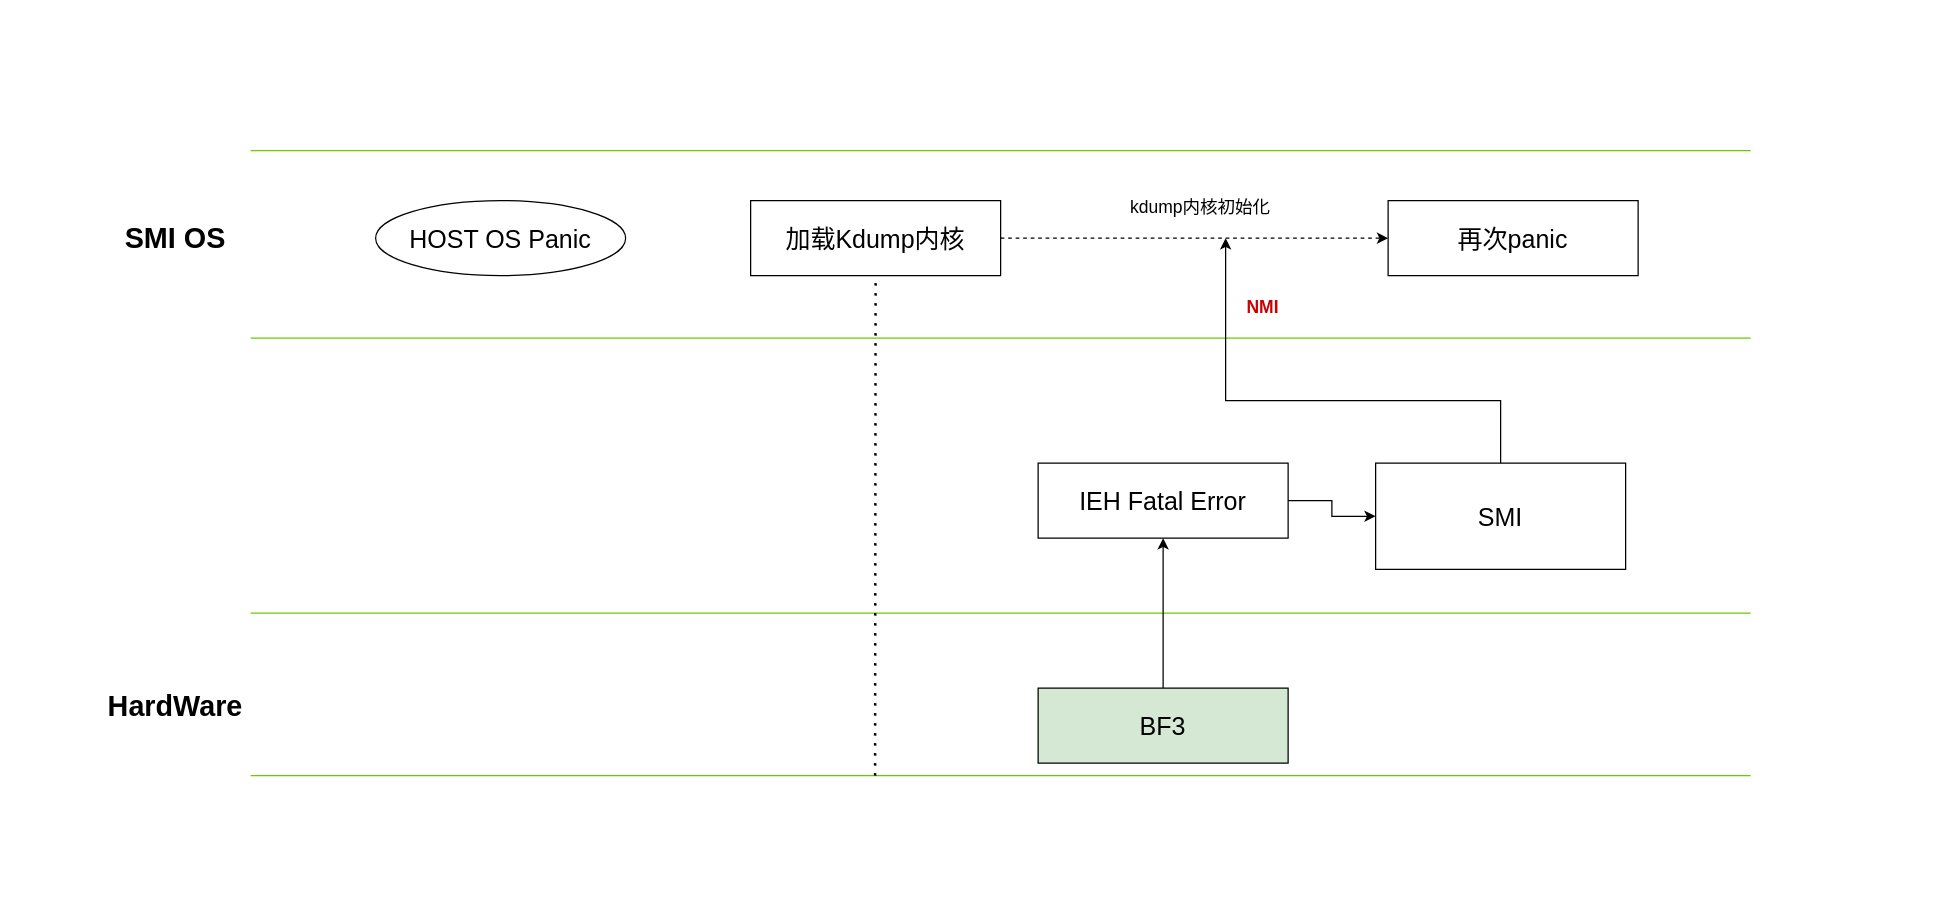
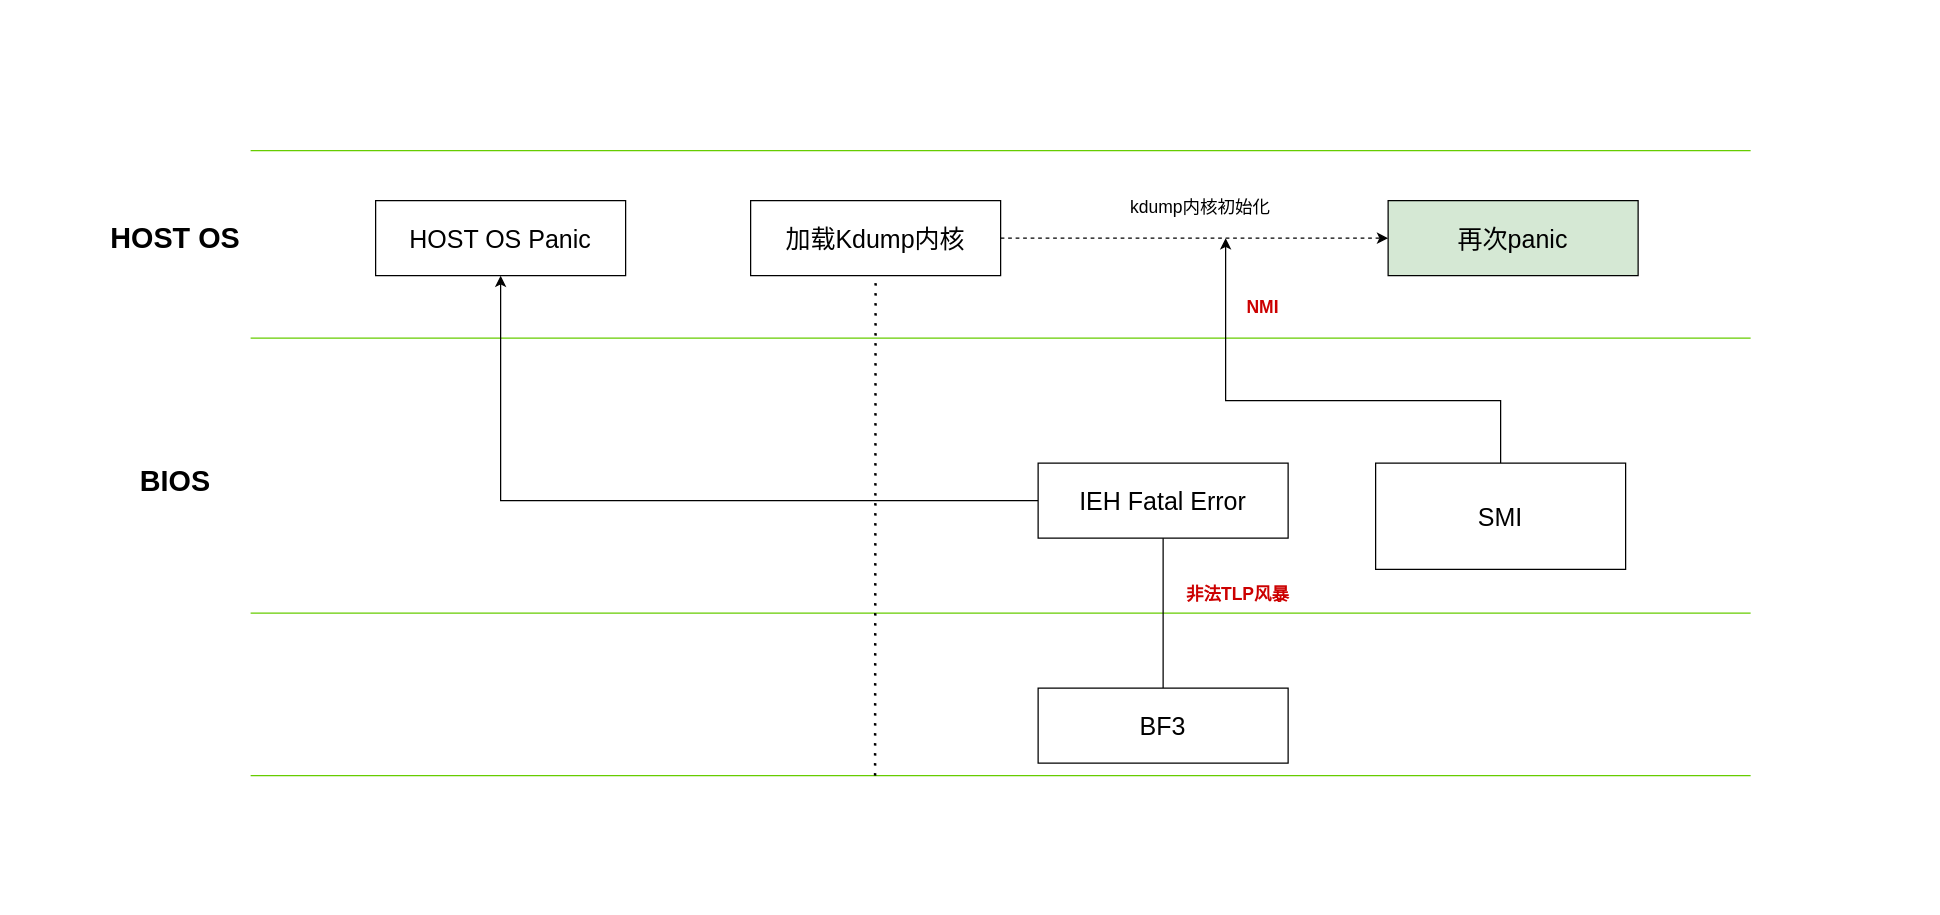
(176, 238) -> (176, 238)
(501, 238) -> (501, 238)
(1513, 238) -> (1513, 238)
none -> (176, 482)
(1332, 504) -> (661, 501)
(1163, 548) -> (1163, 544)
none -> (1238, 594)
(176, 707) -> none
(1163, 726) -> (1163, 726)
